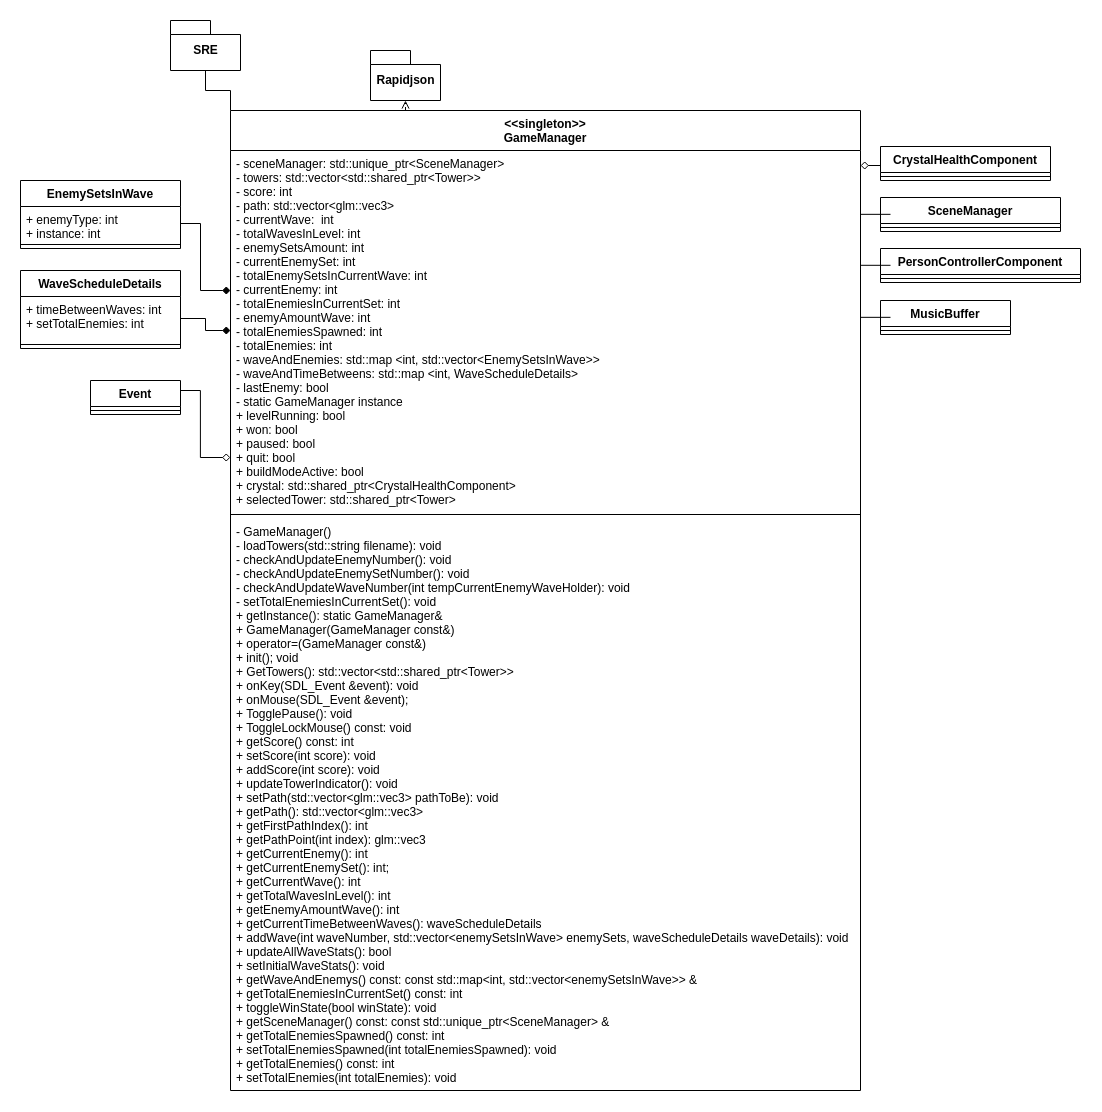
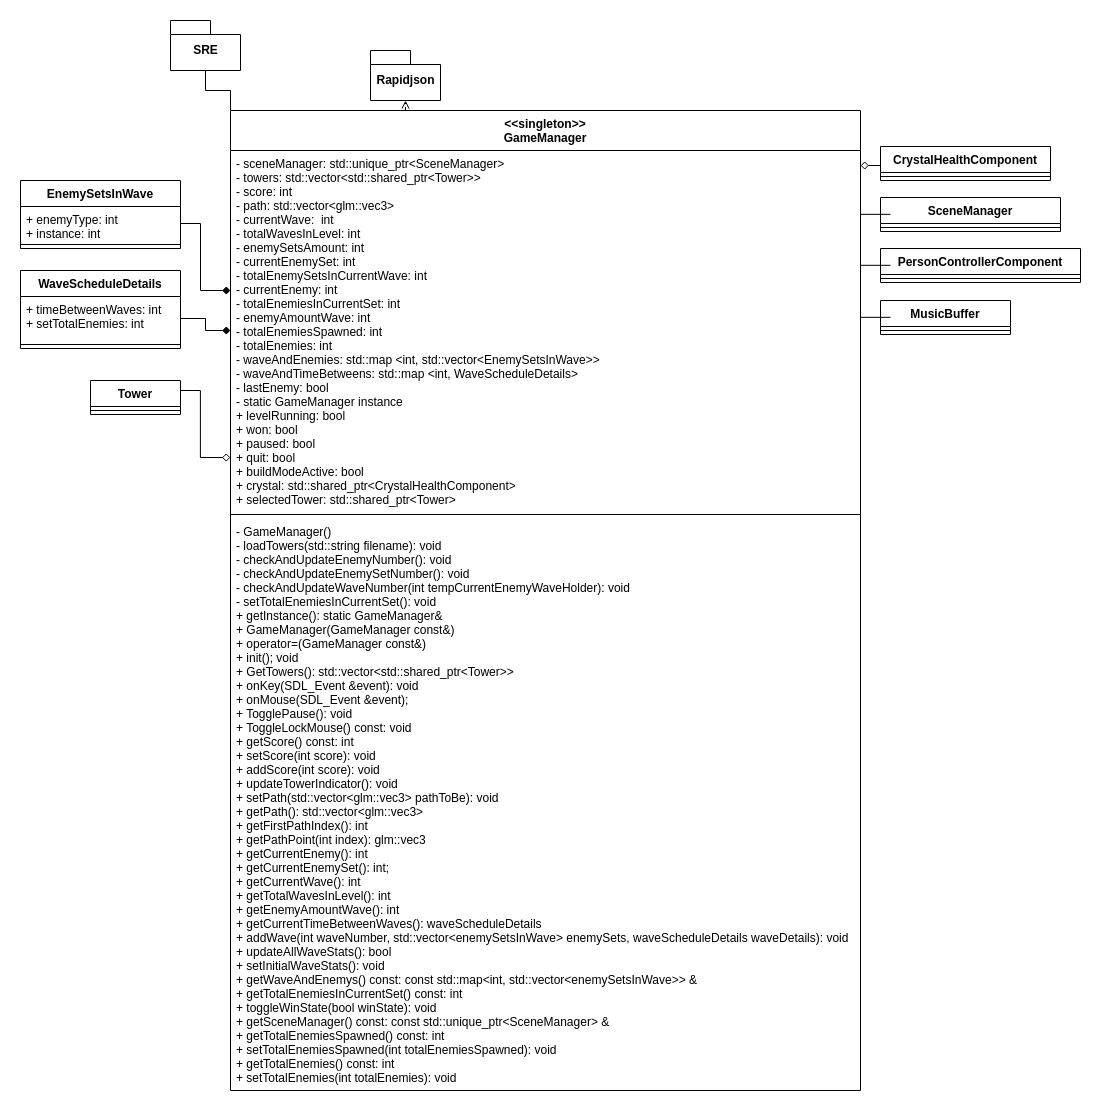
(135, 394) -> (135, 394)
